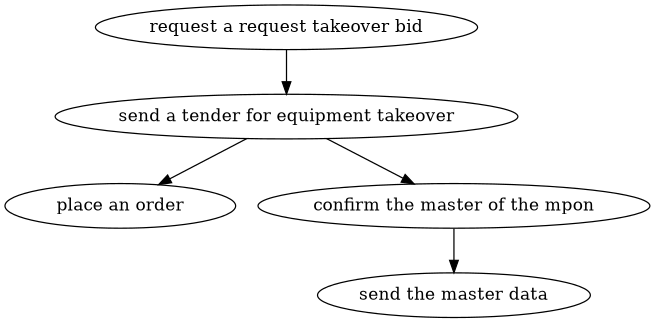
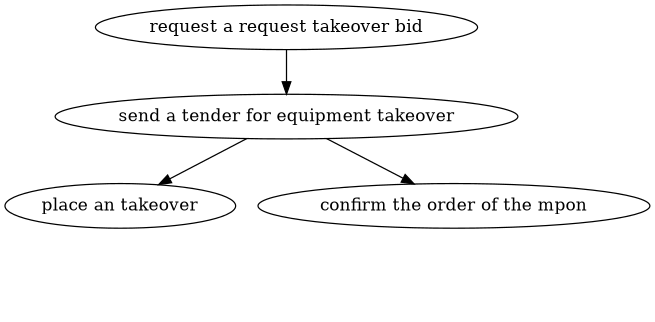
(120, 206) -> (120, 206)
(454, 206) -> (454, 206)
(454, 295) -> none
